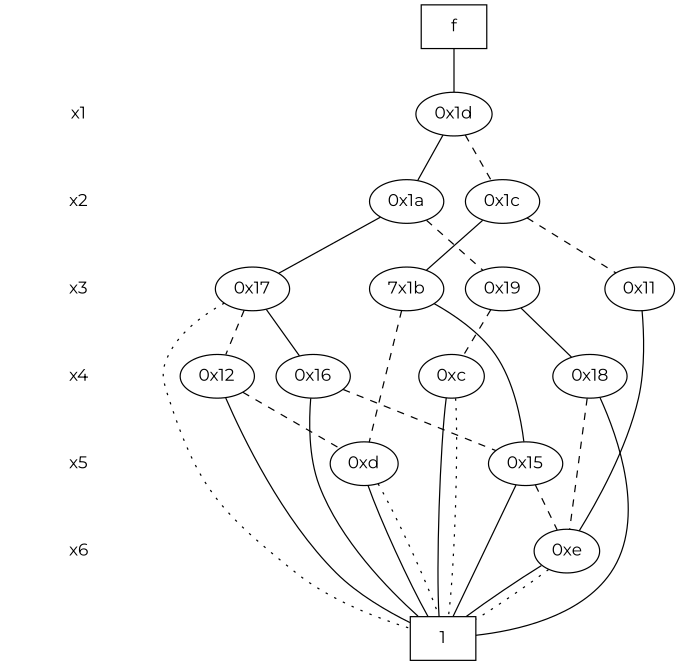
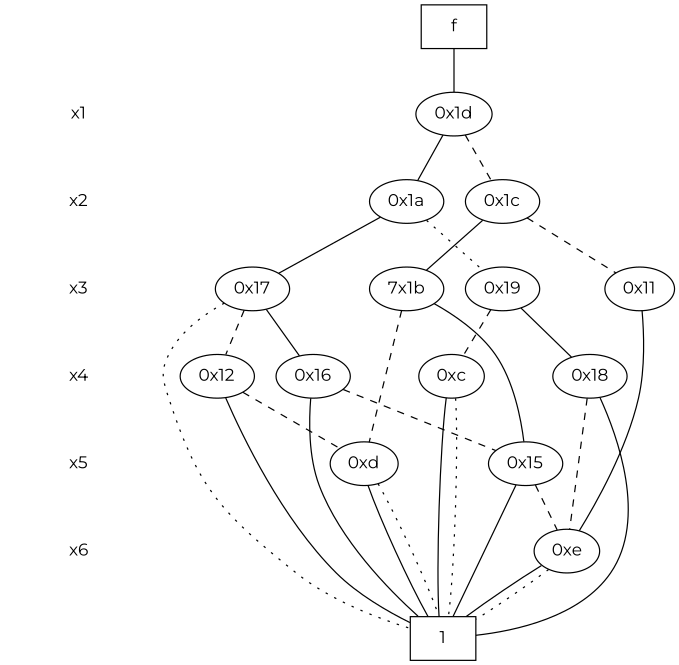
(449, 240) -> (449, 240)
